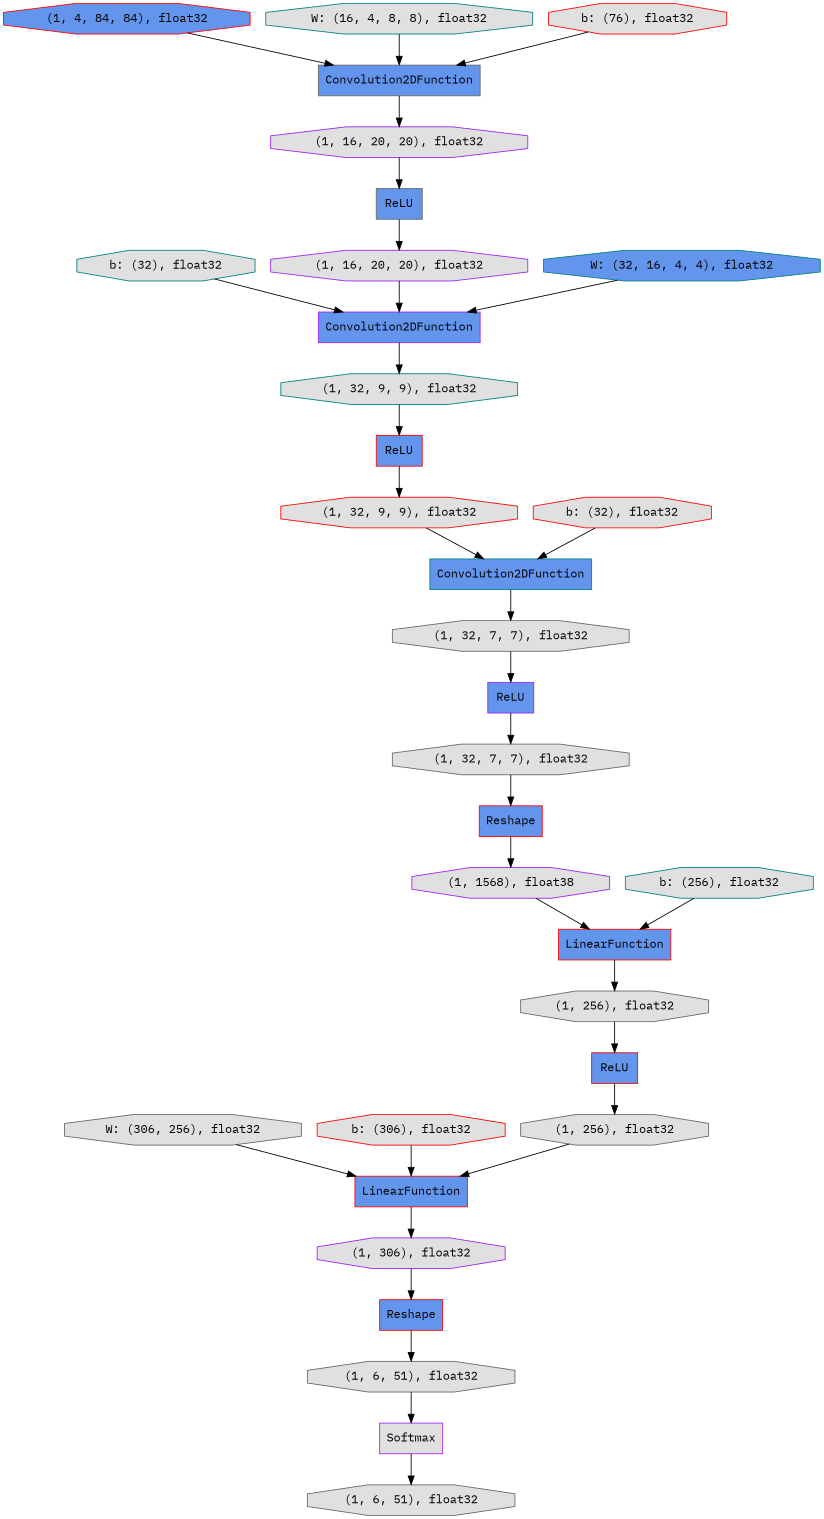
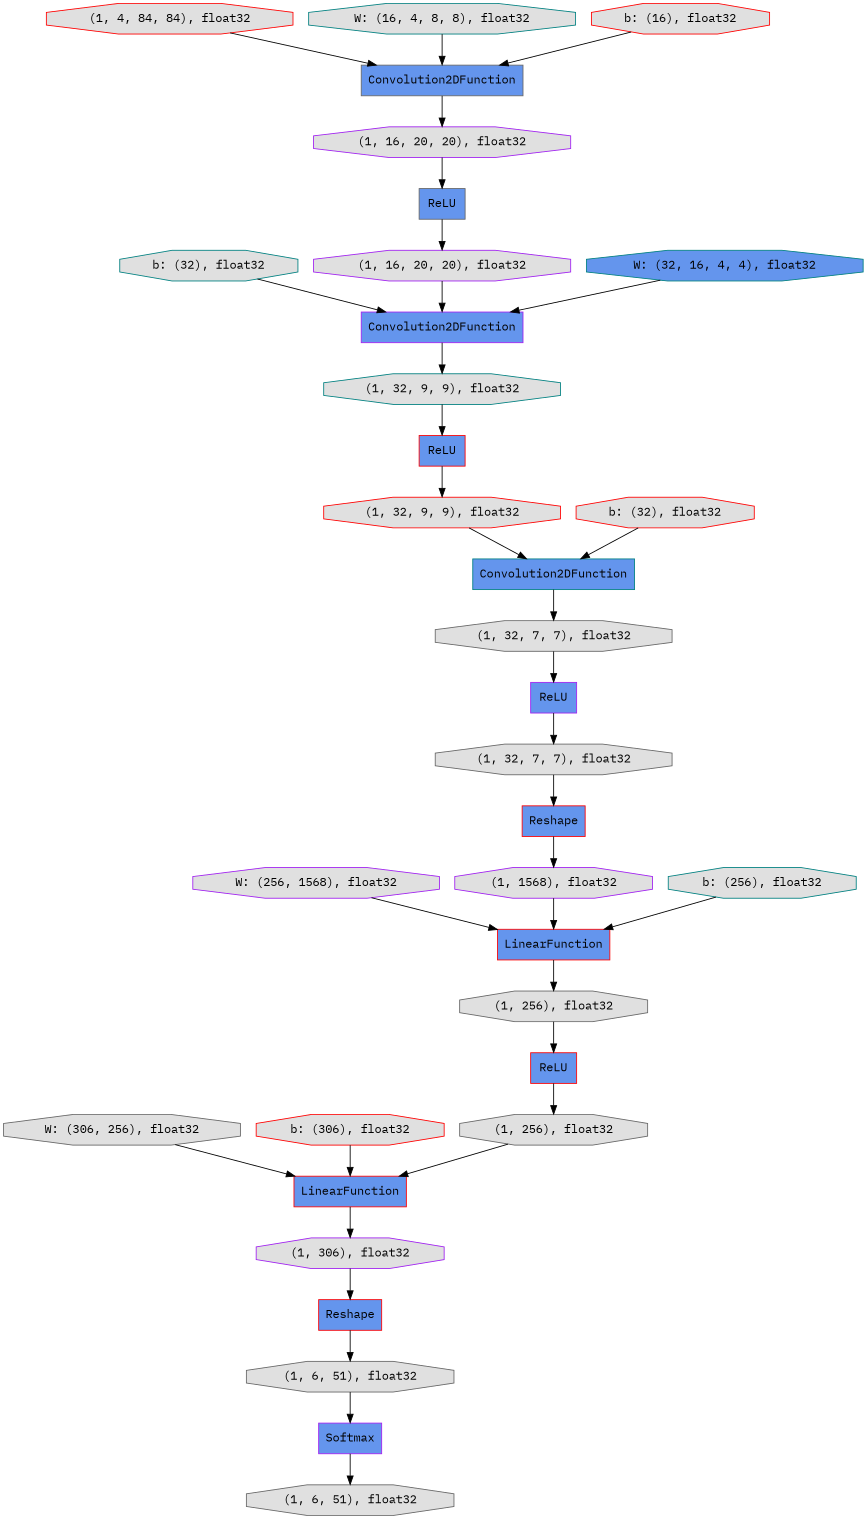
(127, 19) -> (170, 19)
(638, 19) -> (681, 19)
none -> (316, 883)
(511, 883) -> (554, 883)
(411, 1438) -> (350, 1438)
